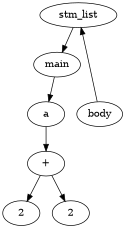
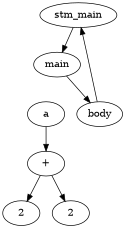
(78, 15) -> (78, 15)
(52, 86) -> (76, 87)
